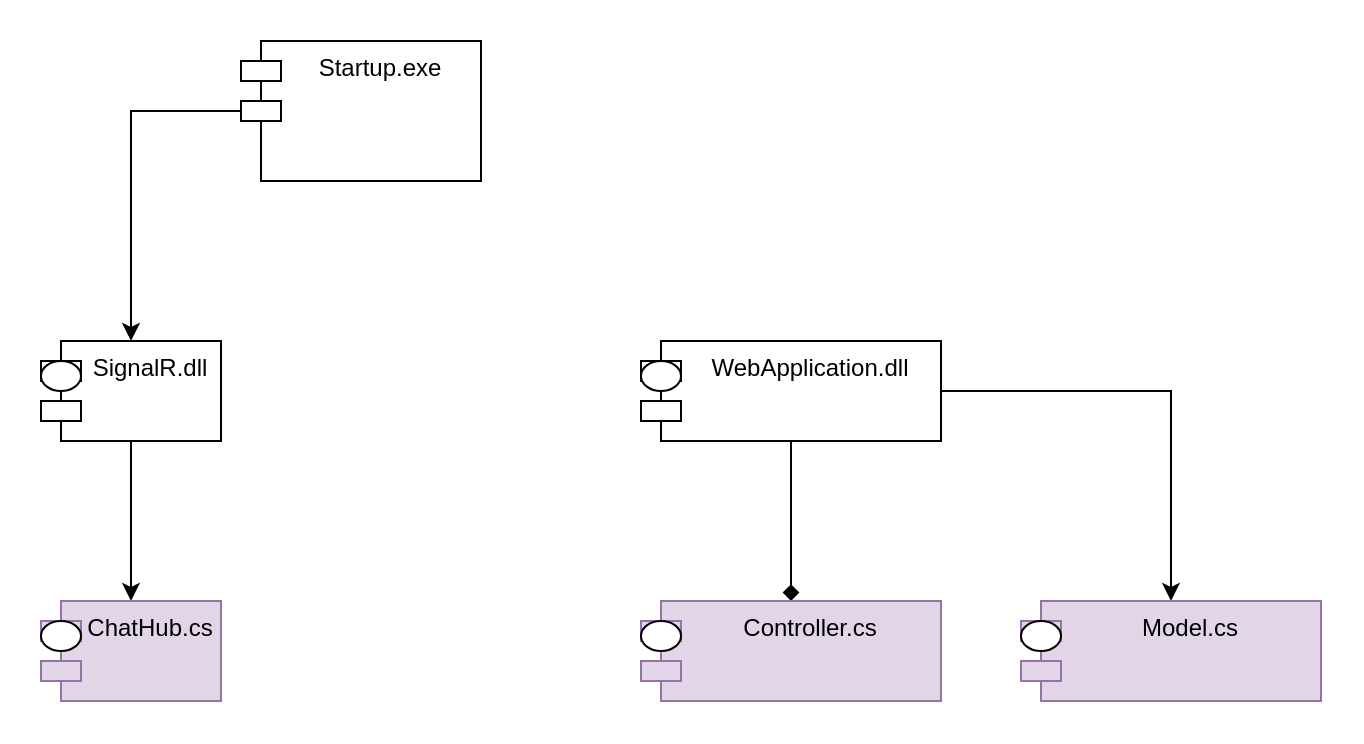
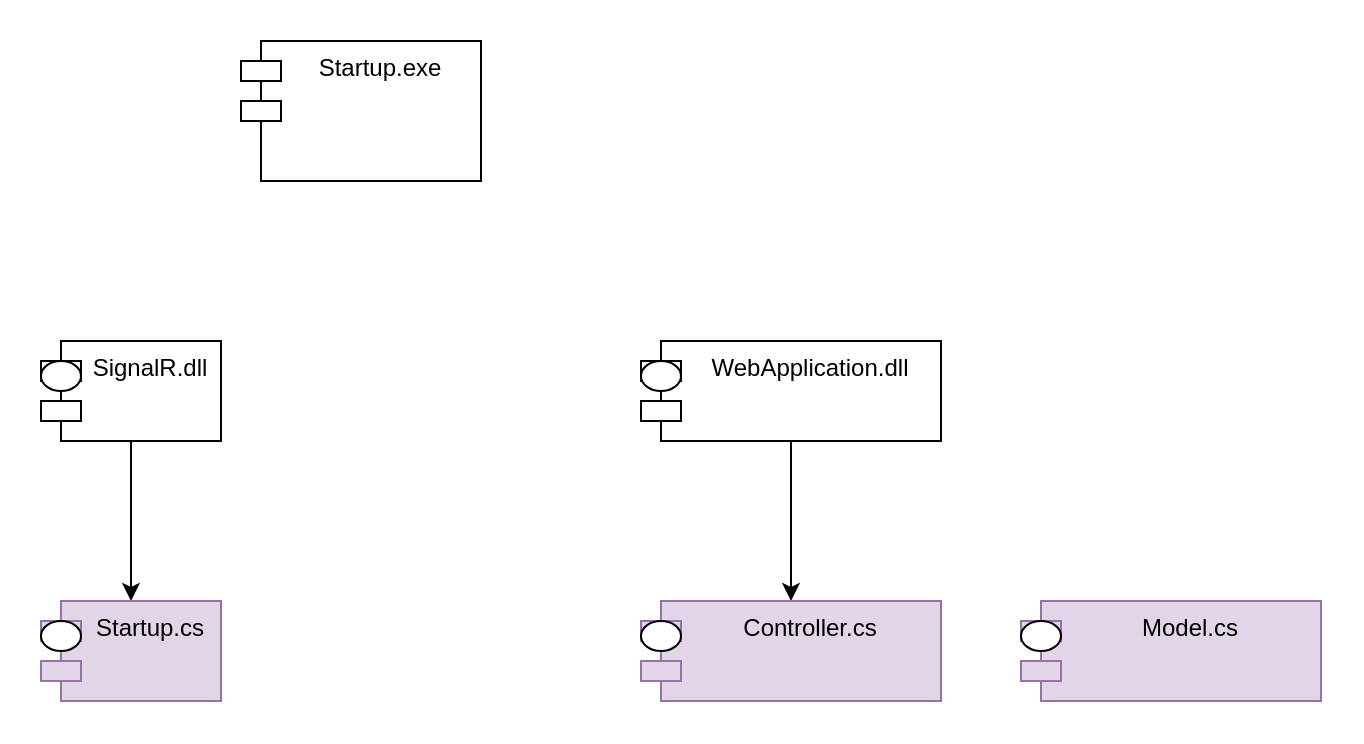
(131, 164) -> none
(1154, 391) -> none
(791, 585) -> (791, 586)
(150, 628) -> (150, 628)
